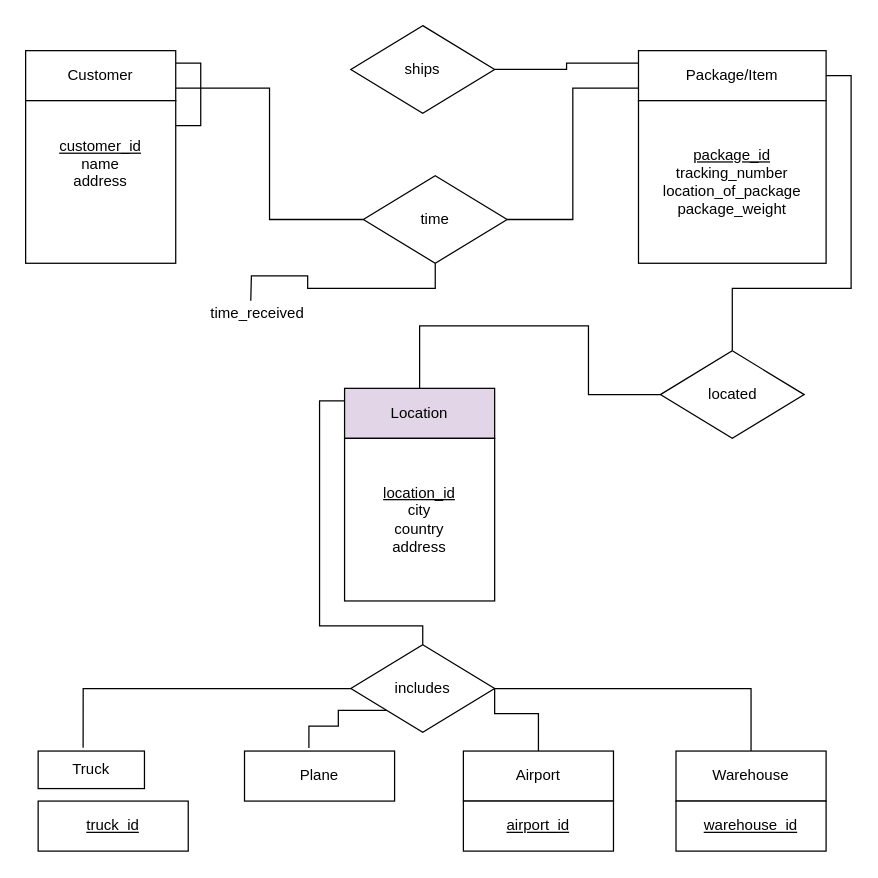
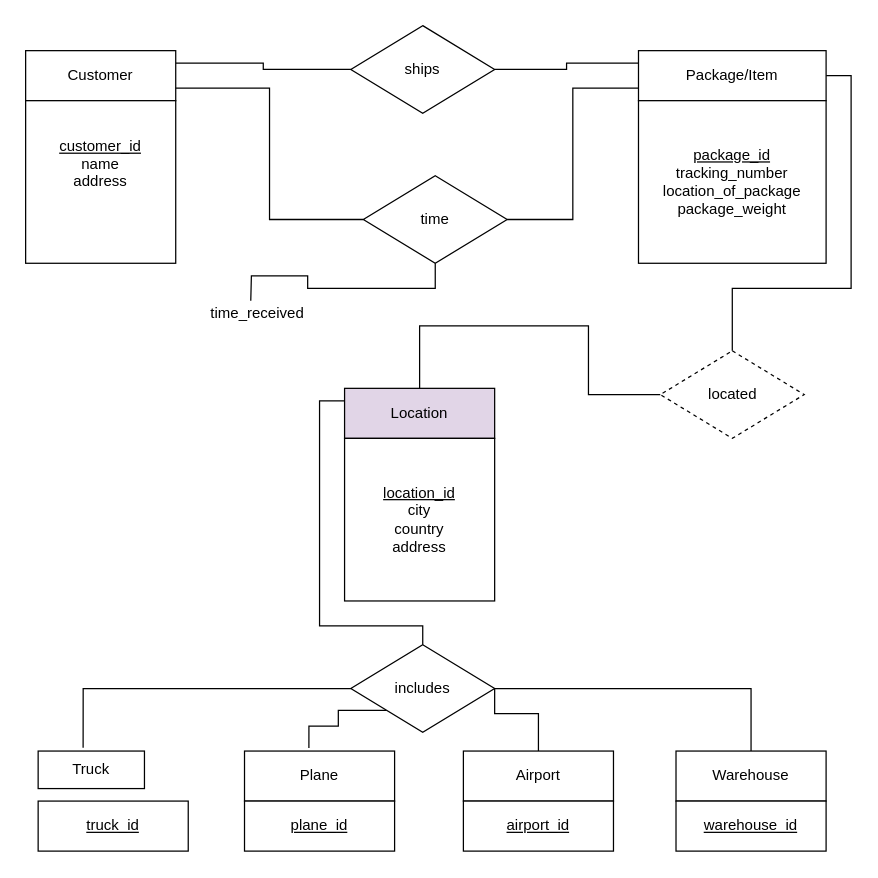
(201, 106) -> (271, 69)
(732, 394) -> (732, 394)
none -> (319, 826)
